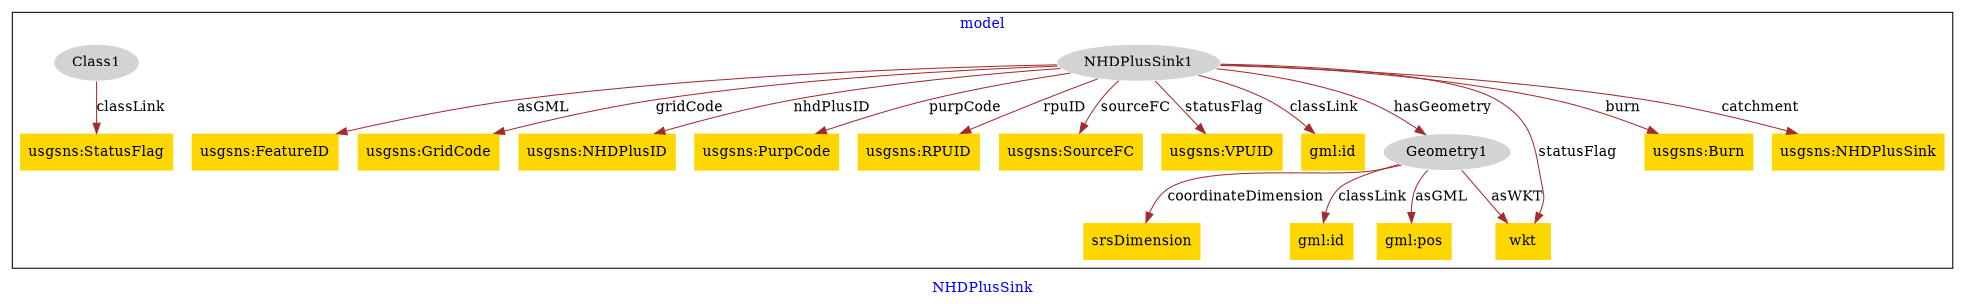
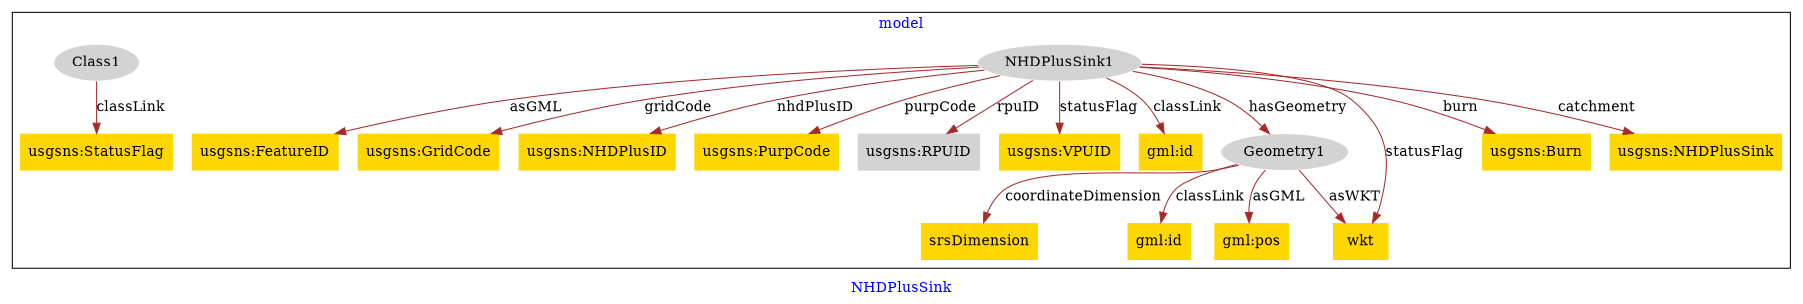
(919, 152) -> (919, 152)
(1071, 152) -> none
